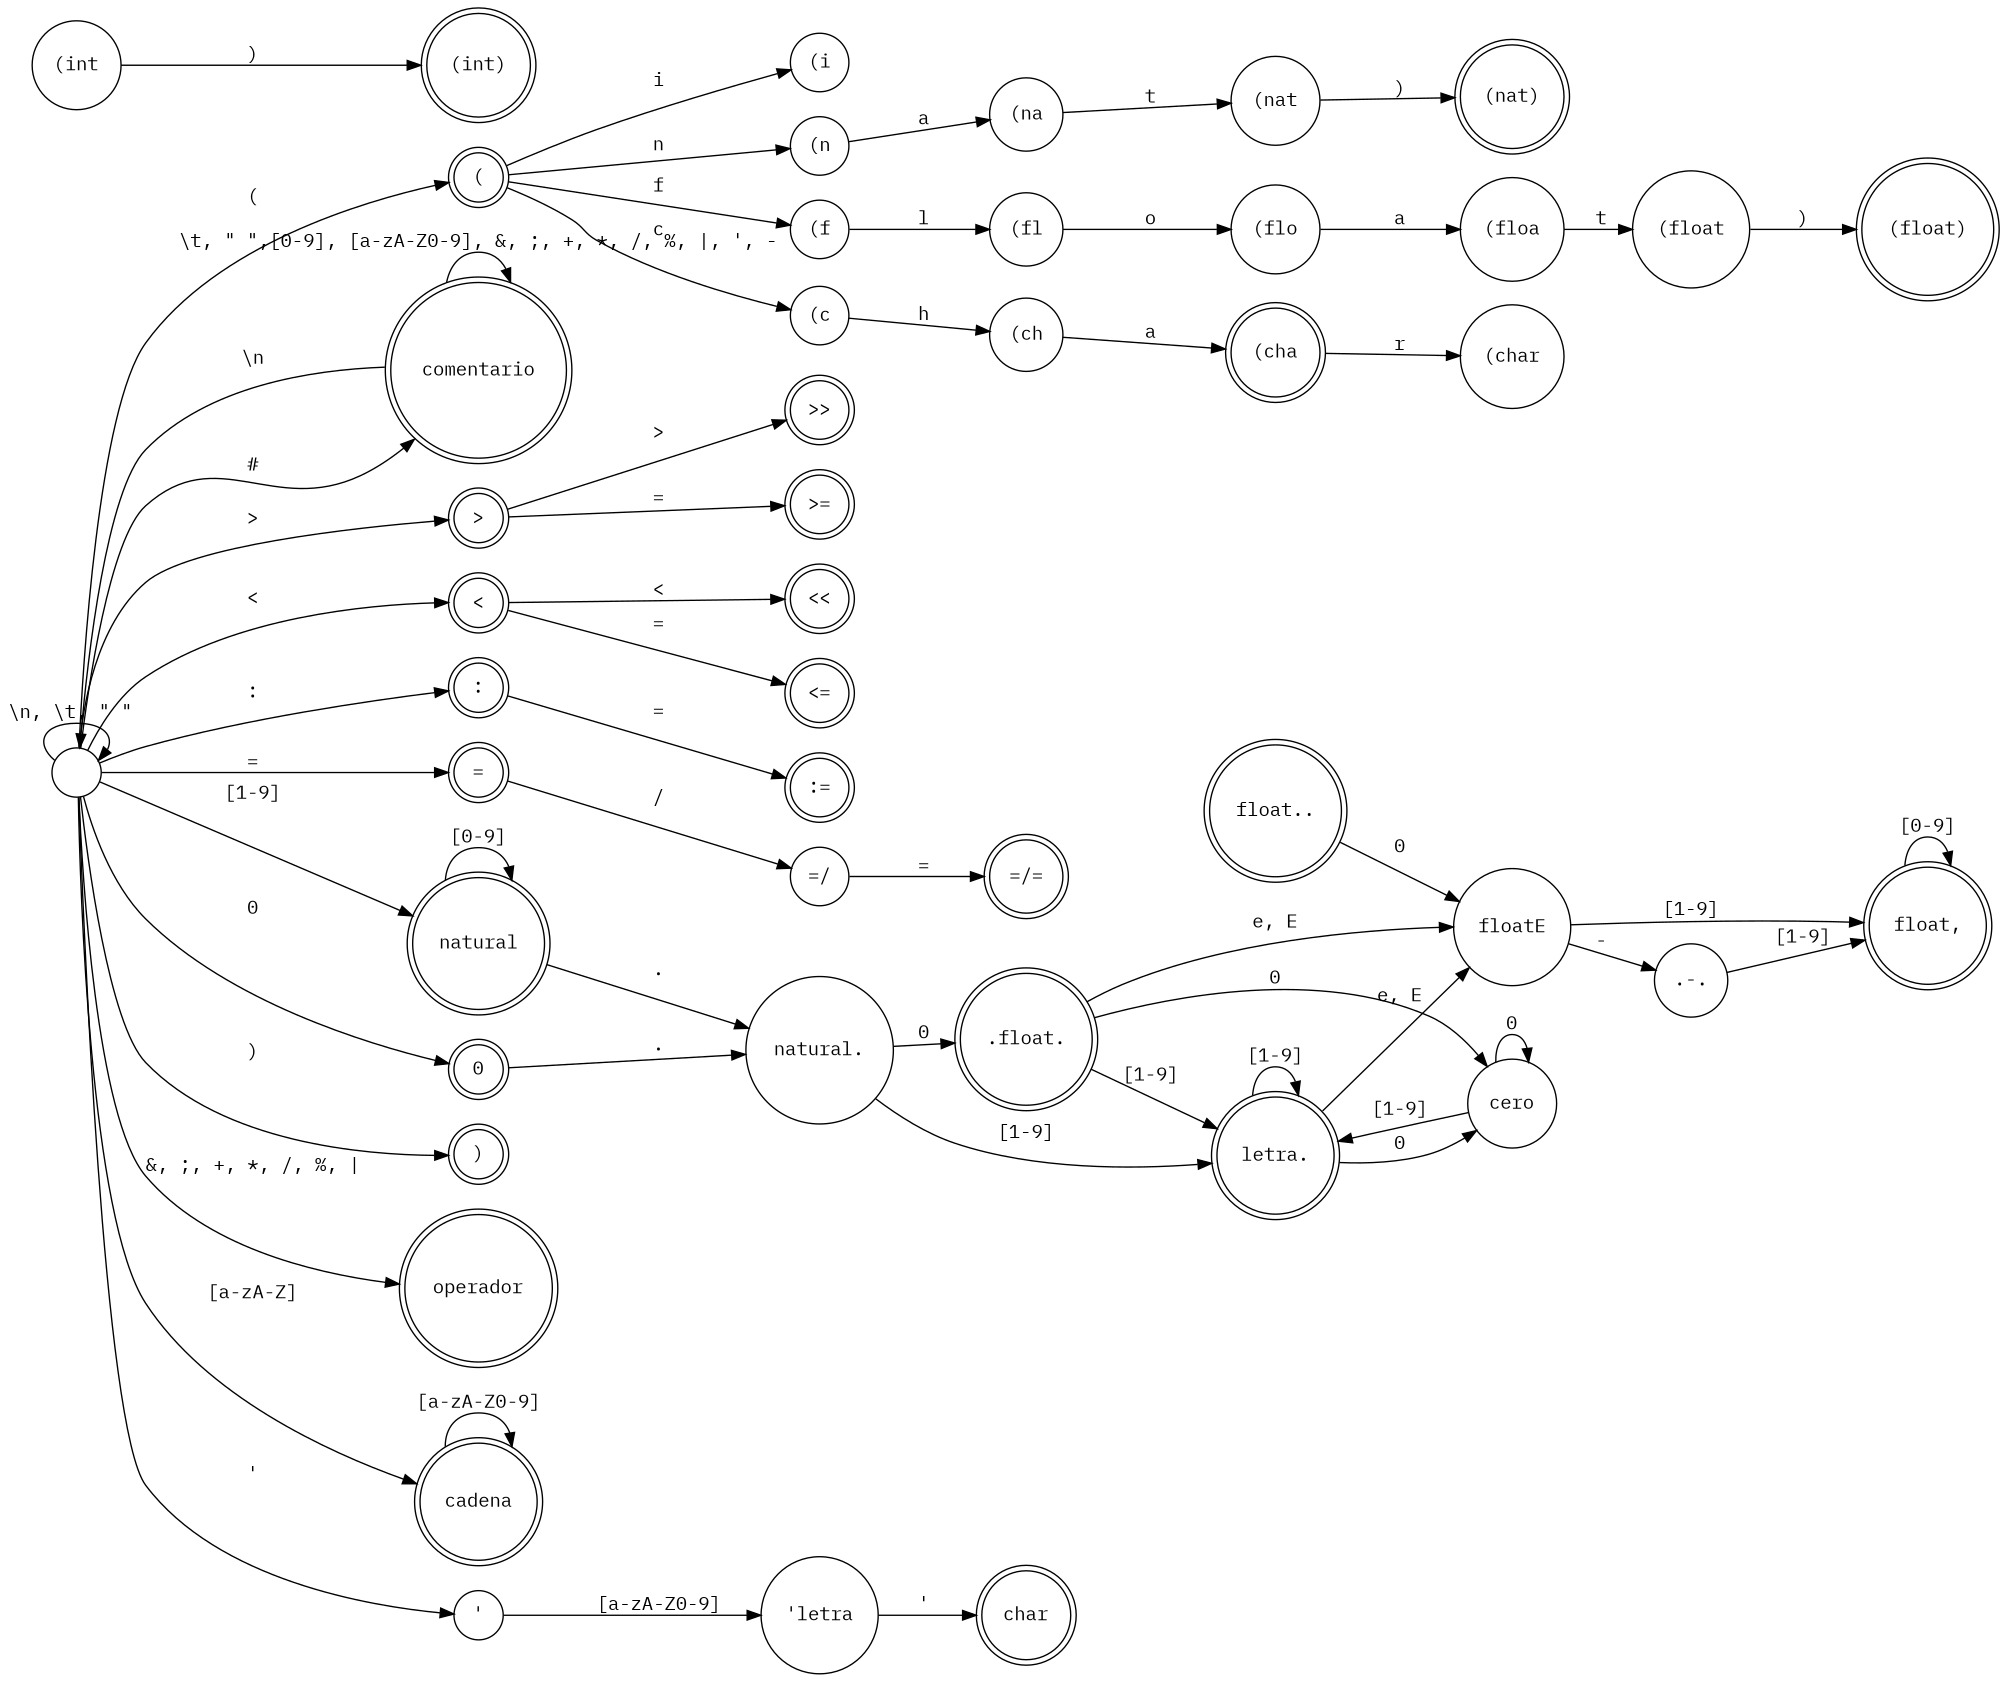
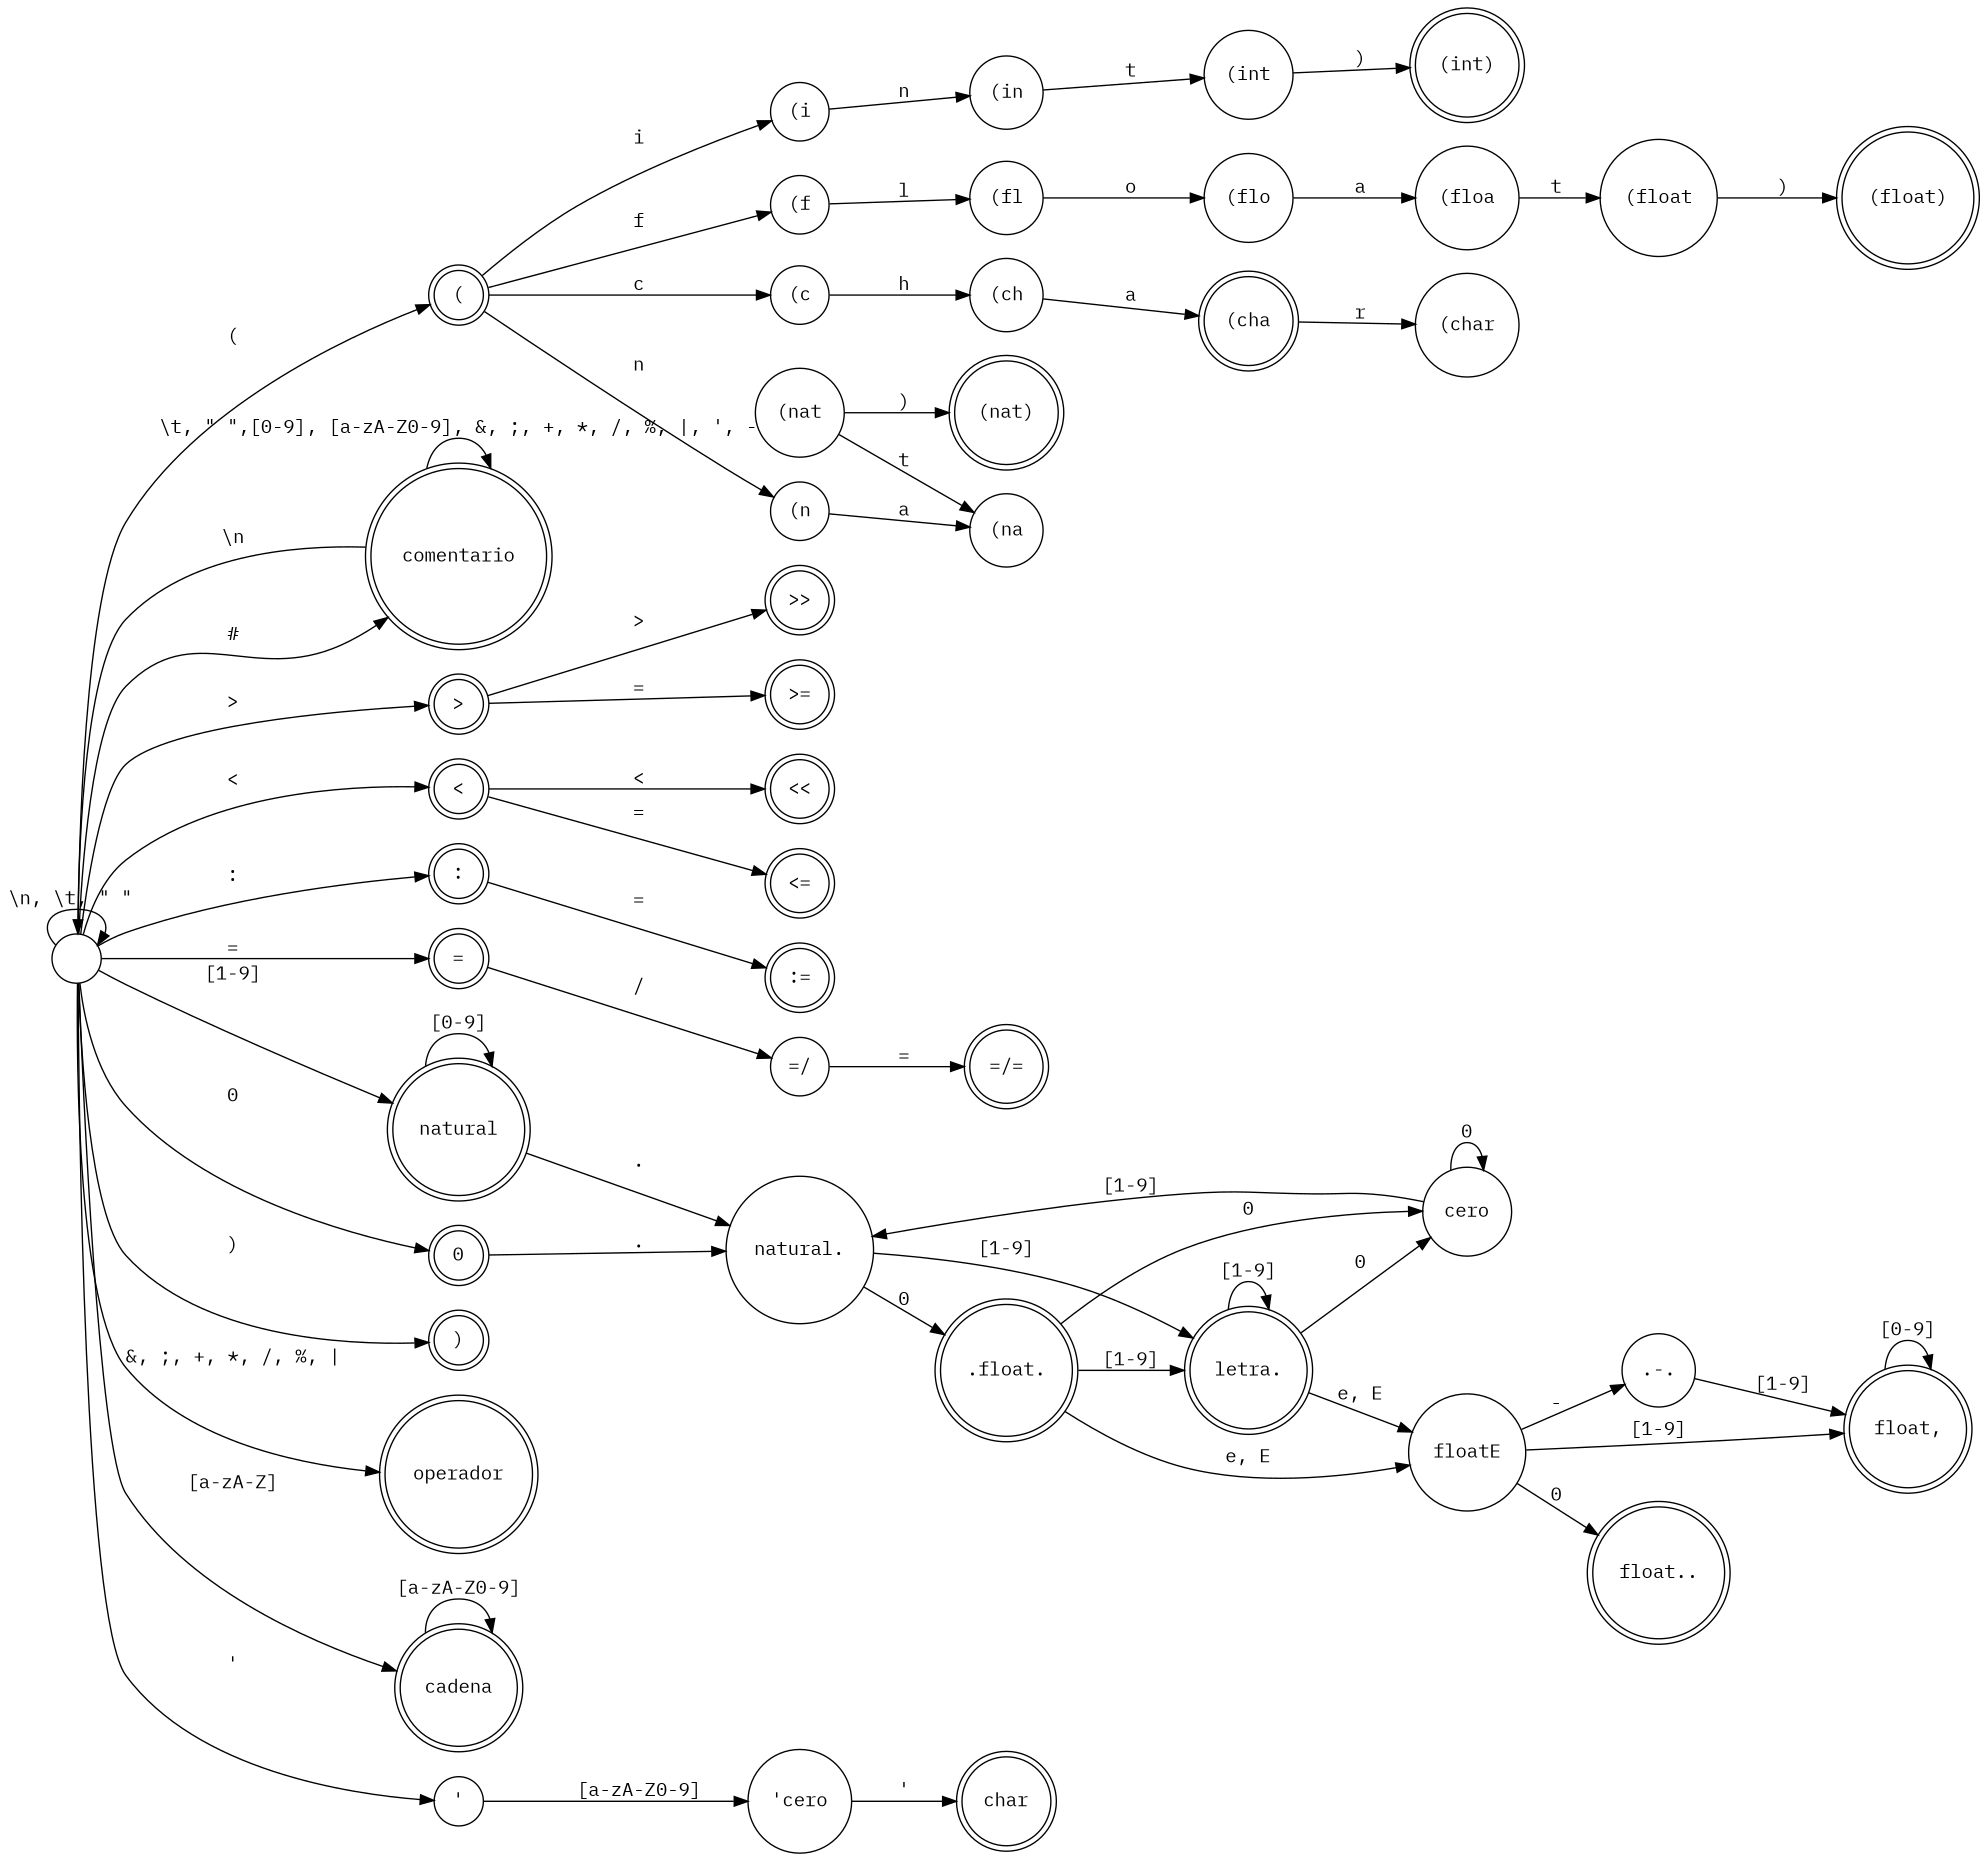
none -> (1006, 93)
(1140, 108) -> (900, 470)
(1394, 869) -> (1552, 1505)
(1410, 1125) -> (1154, 1196)
(820, 1615) -> (800, 1801)
